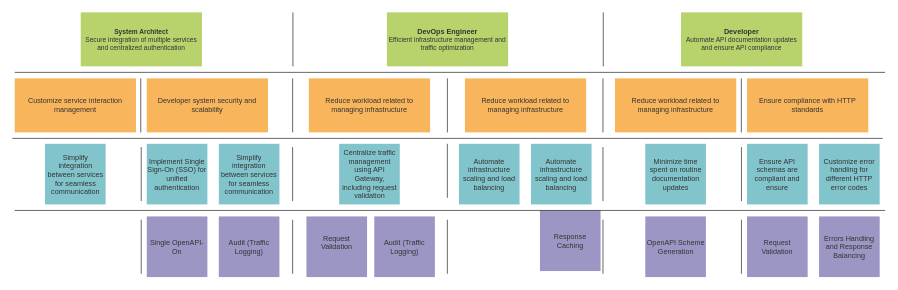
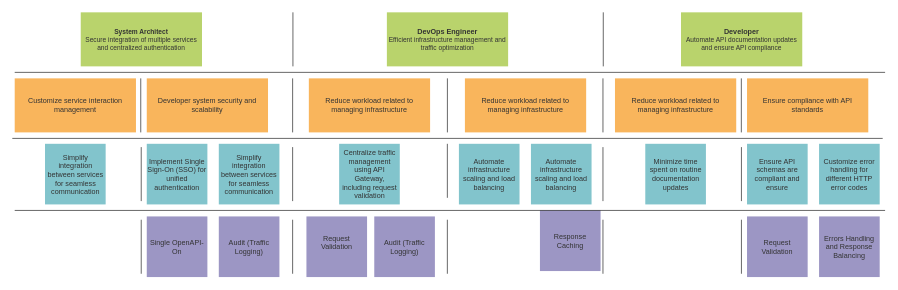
(807, 105) -> (807, 105)
(675, 247) -> none
